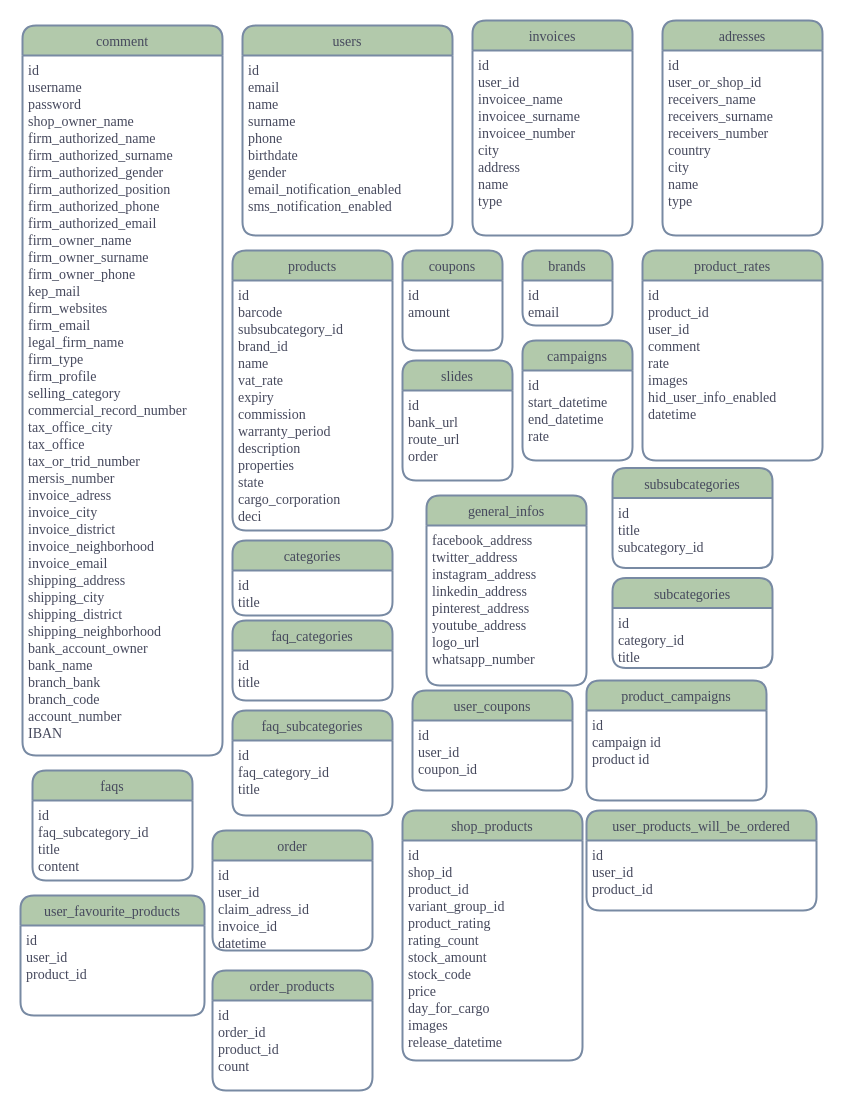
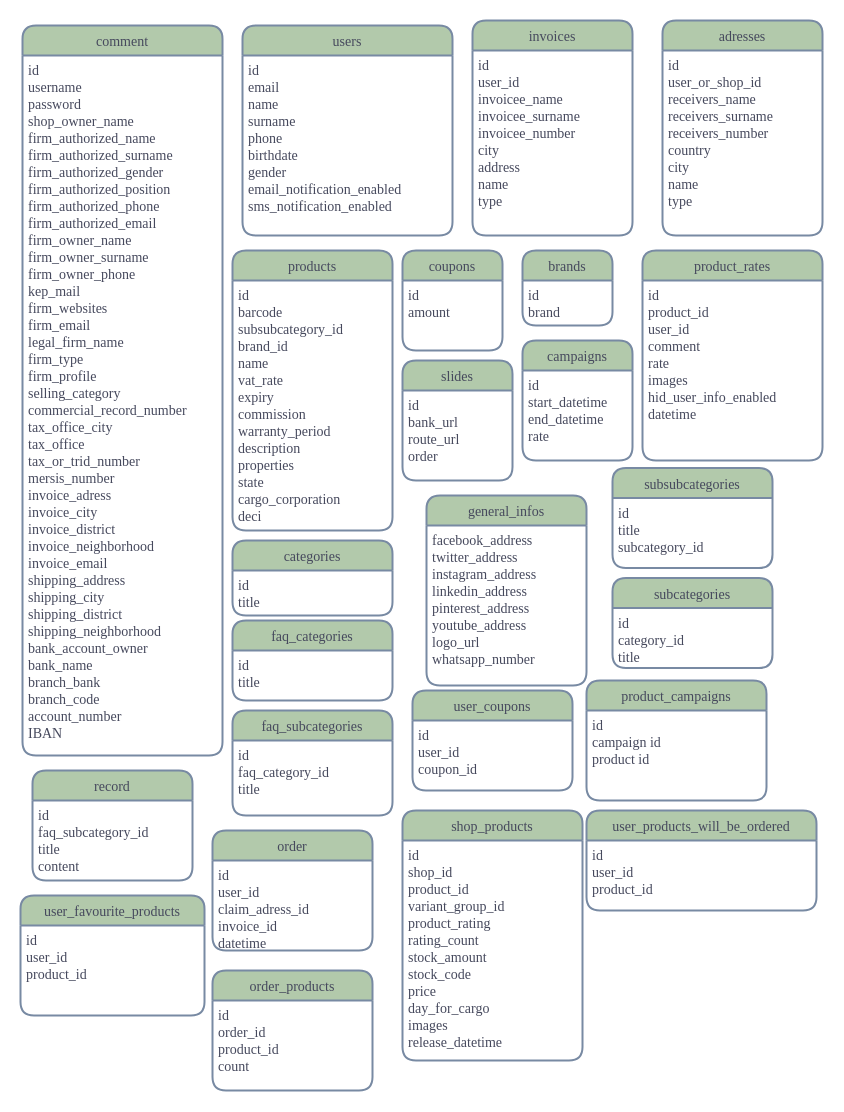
(534, 295) -> (534, 295)
(112, 786) -> (112, 786)
